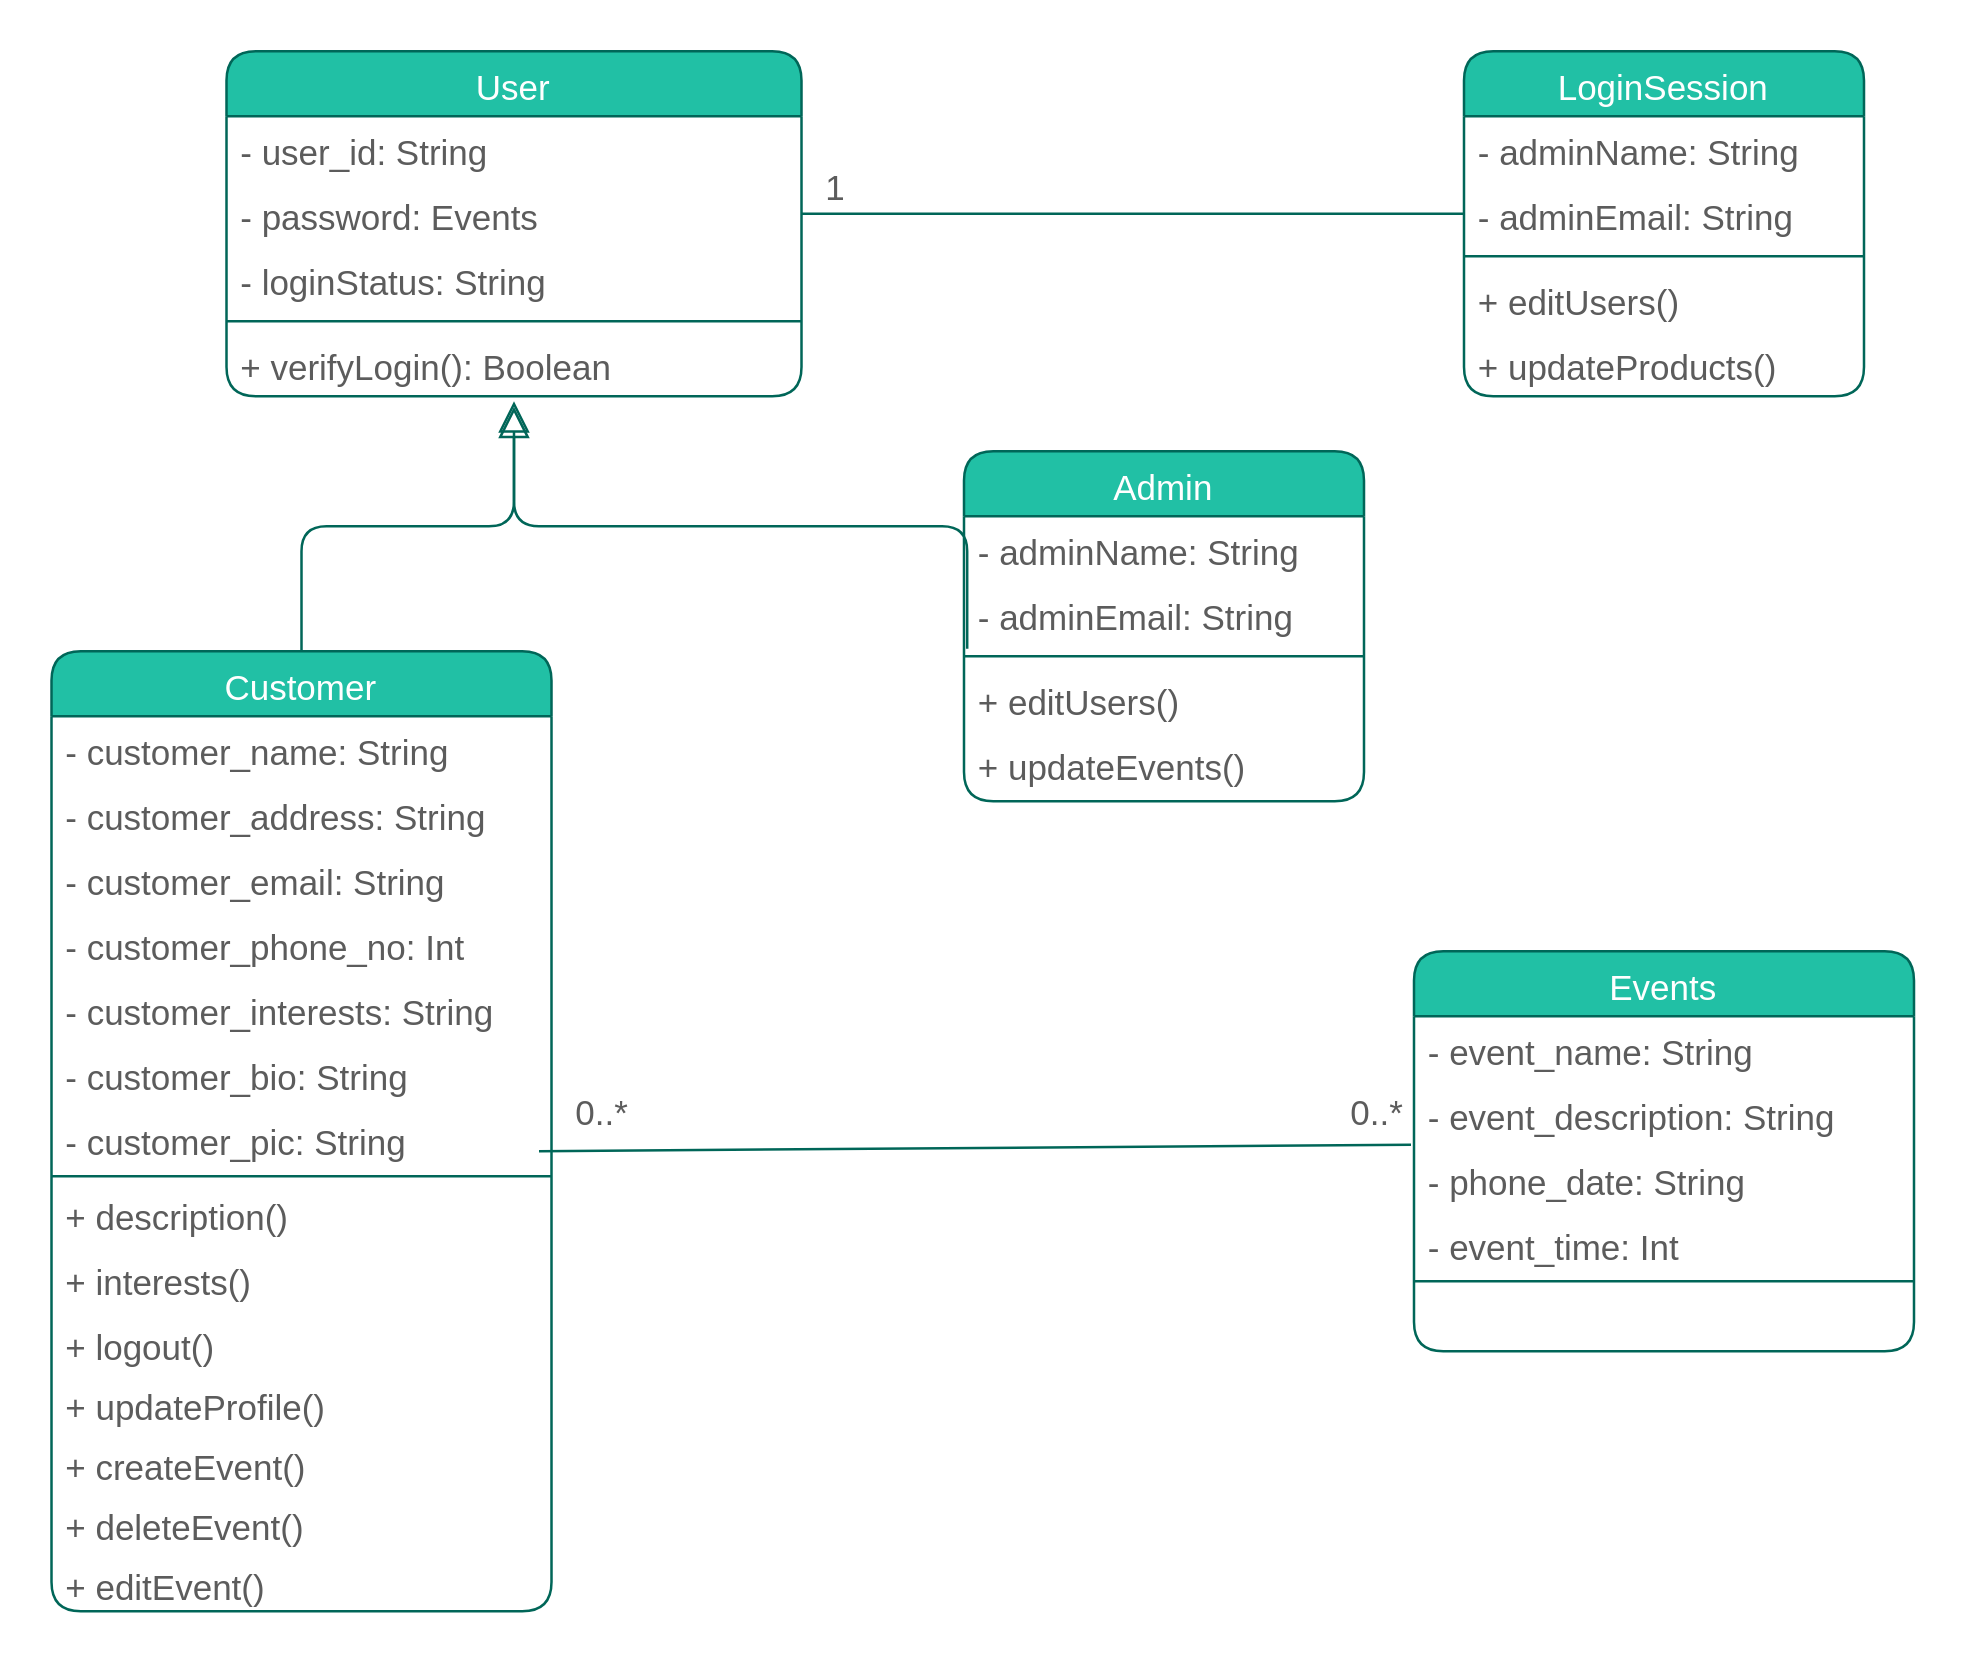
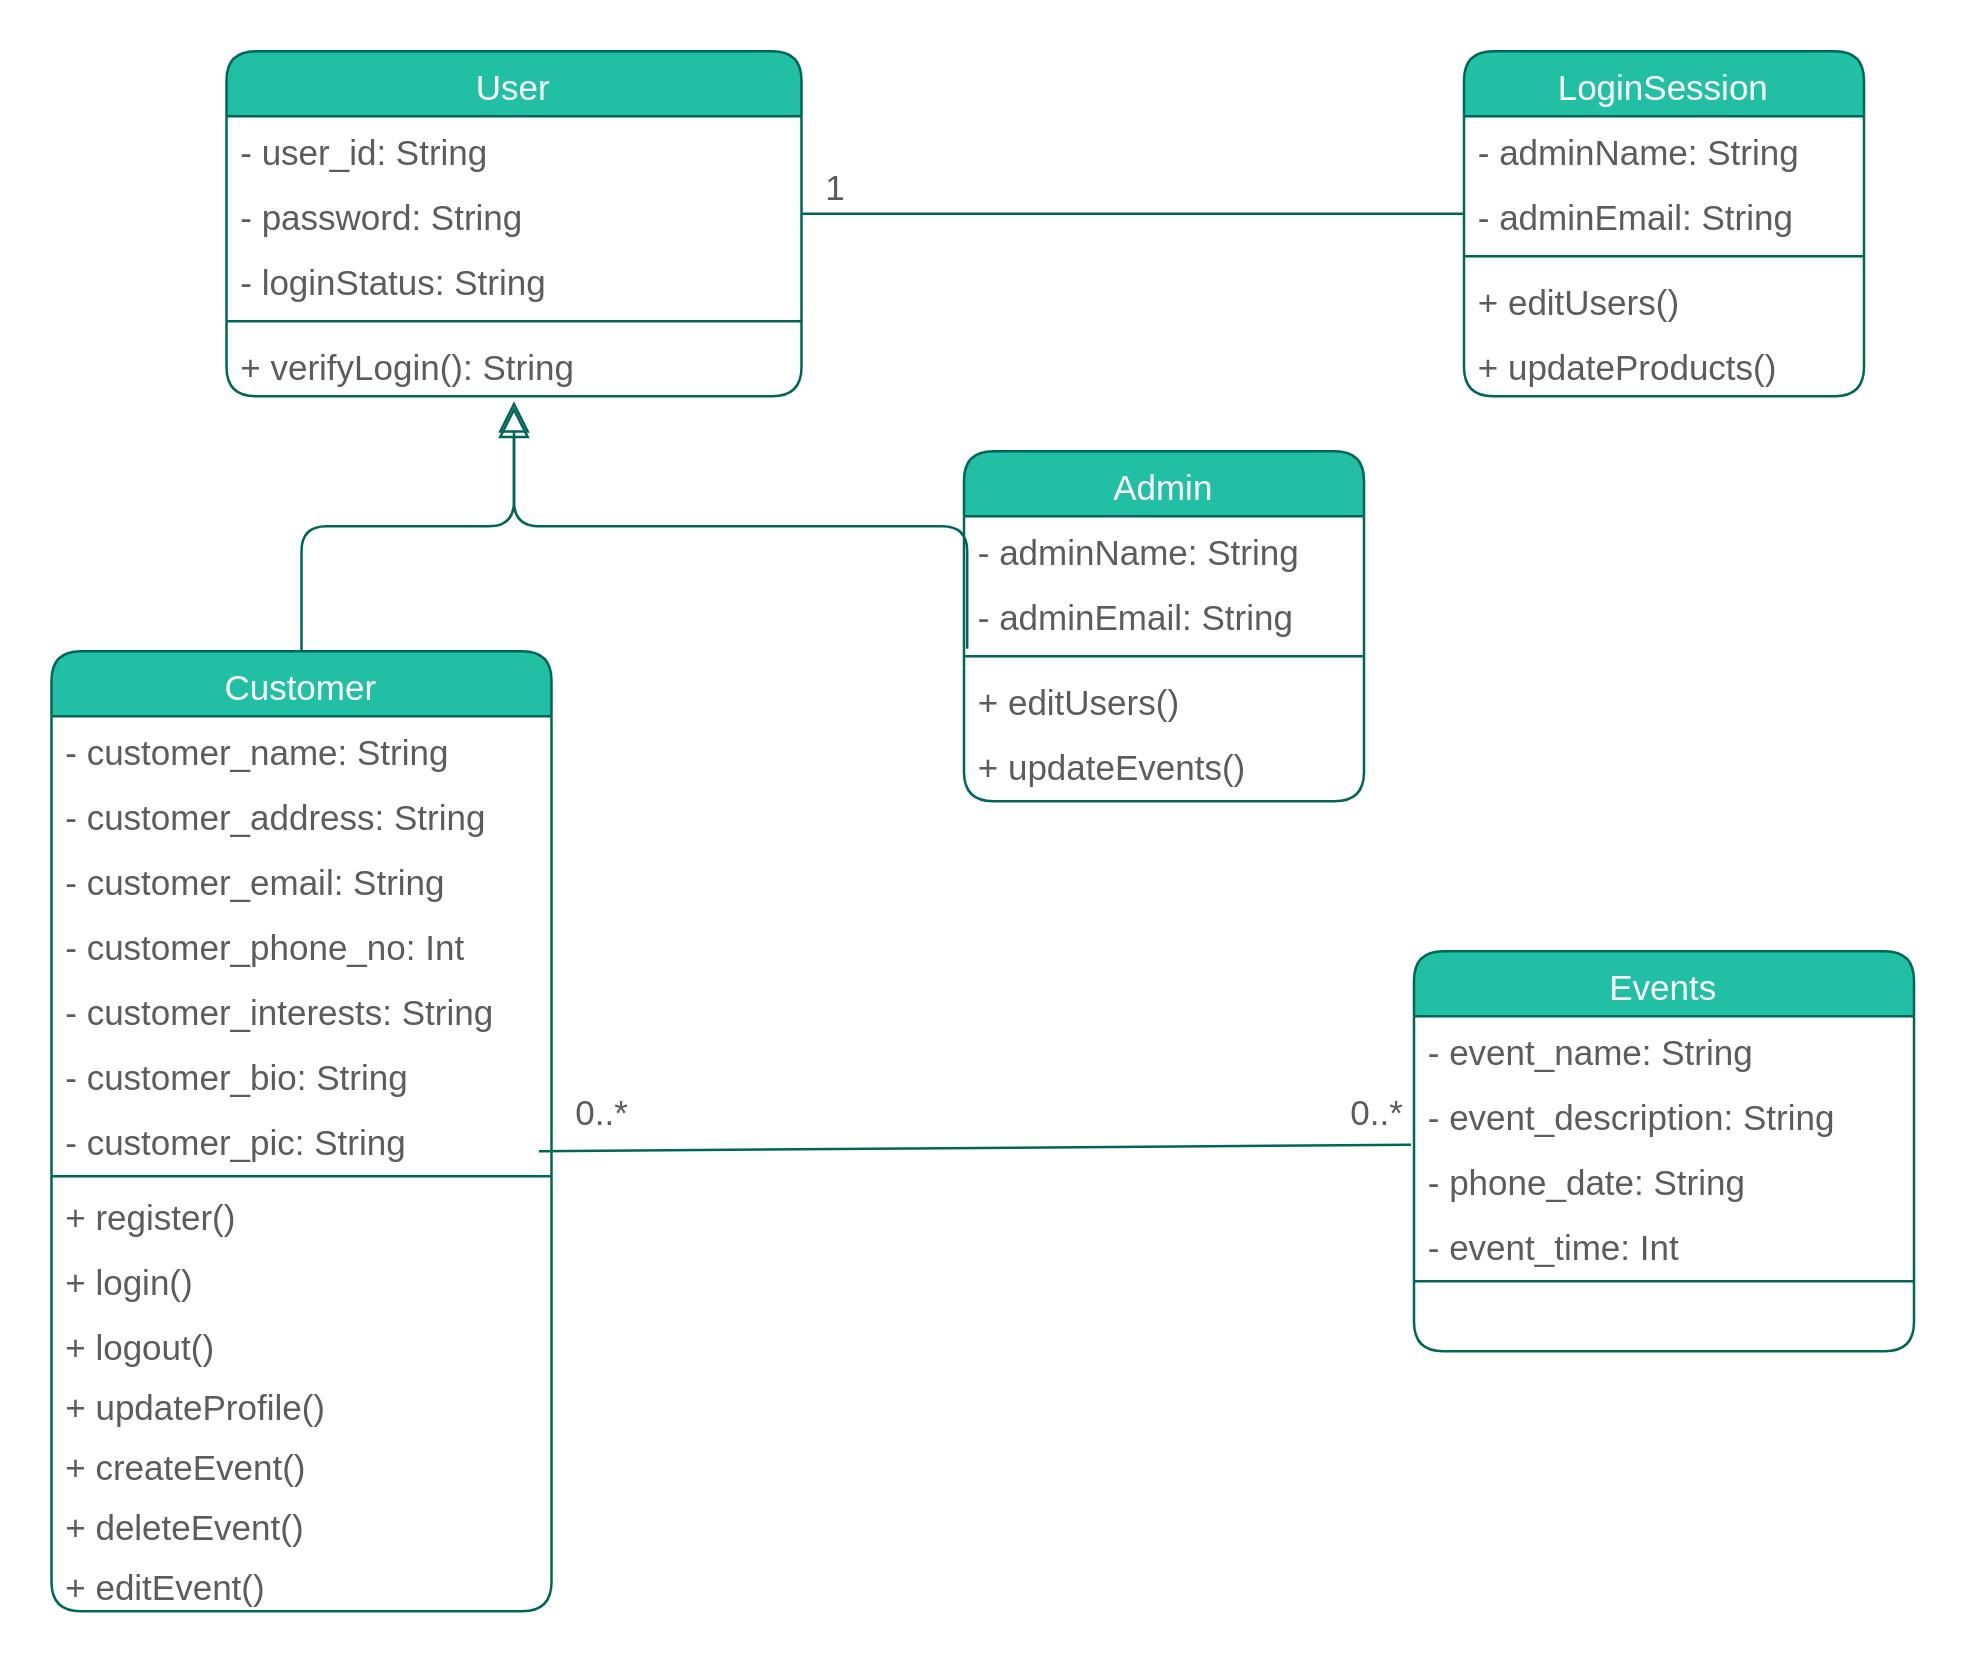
(403, 218) -> (398, 218)
(448, 368) -> (438, 368)
(198, 1218) -> (174, 1218)
(183, 1283) -> (140, 1283)
